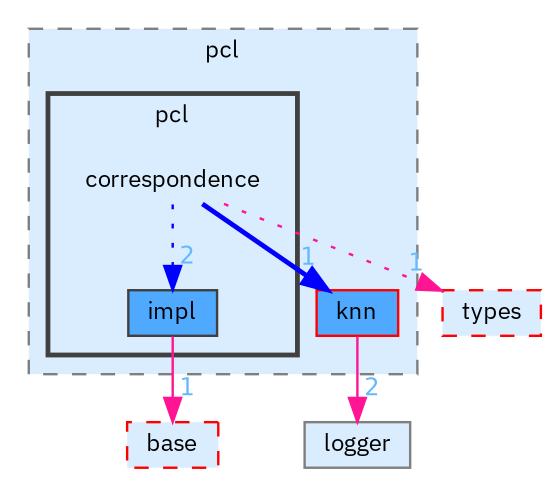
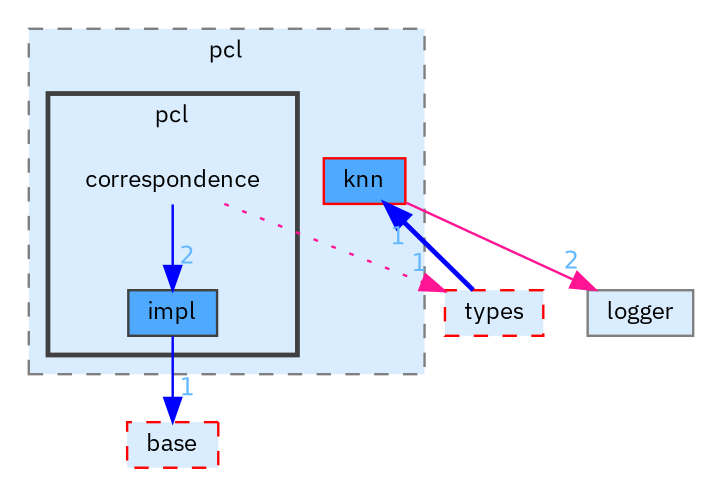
(173, 235) -> (173, 235)
(255, 240) -> (440, 258)
(173, 367) -> (173, 367)
